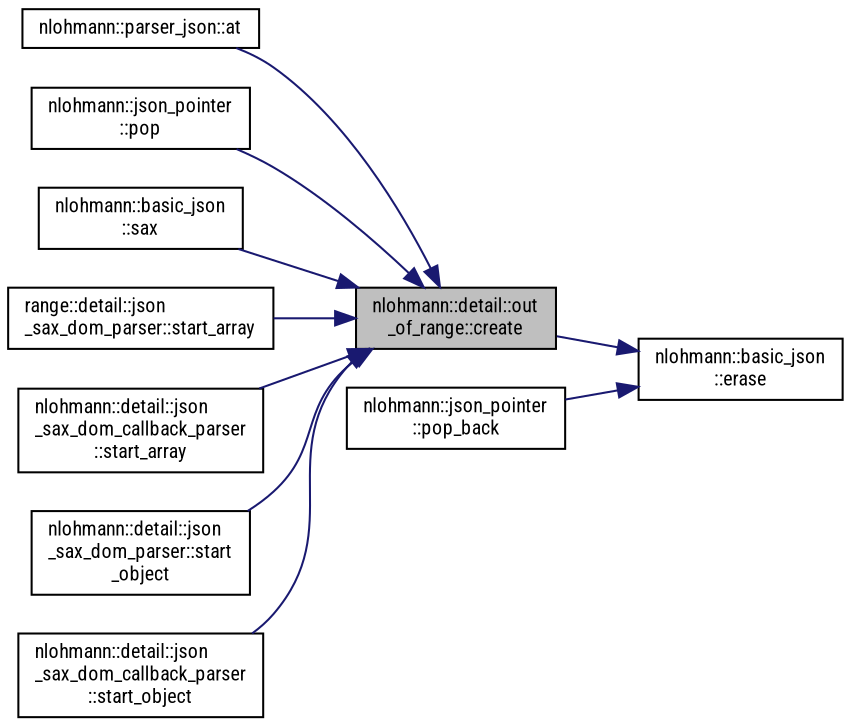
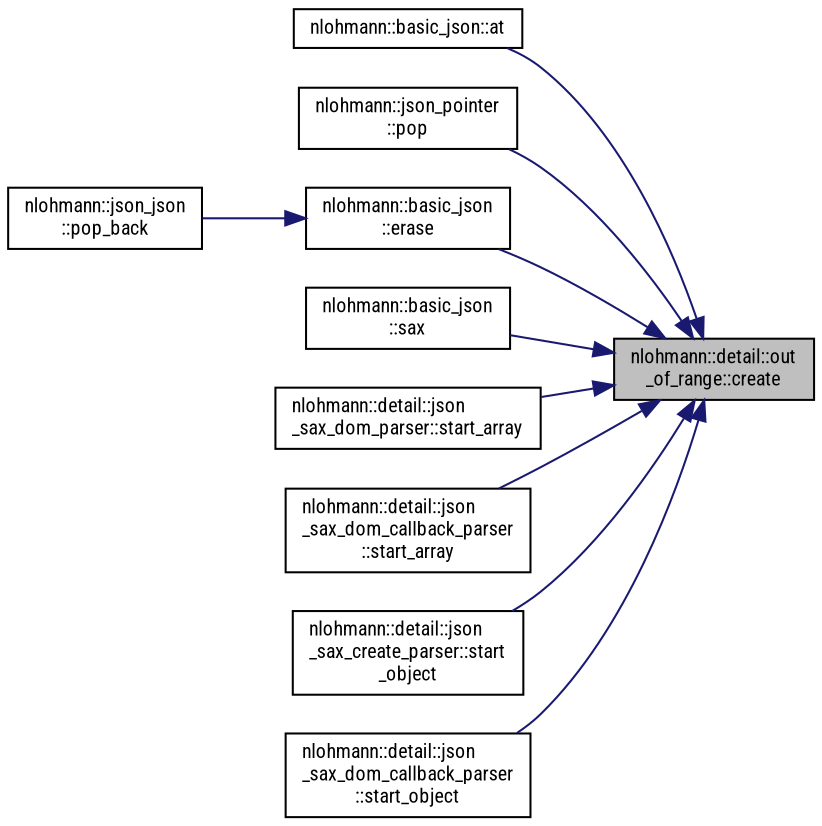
(141, 29) -> (408, 29)
(141, 318) -> (408, 418)
(587, 342) -> (575, 285)
(456, 418) -> (105, 218)
(141, 553) -> (408, 653)
